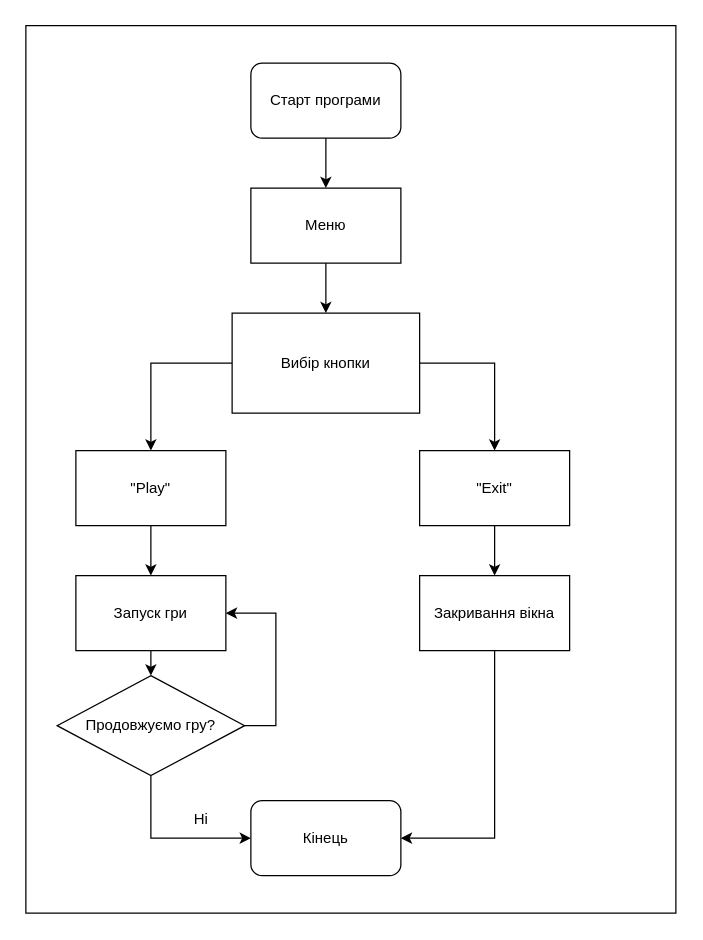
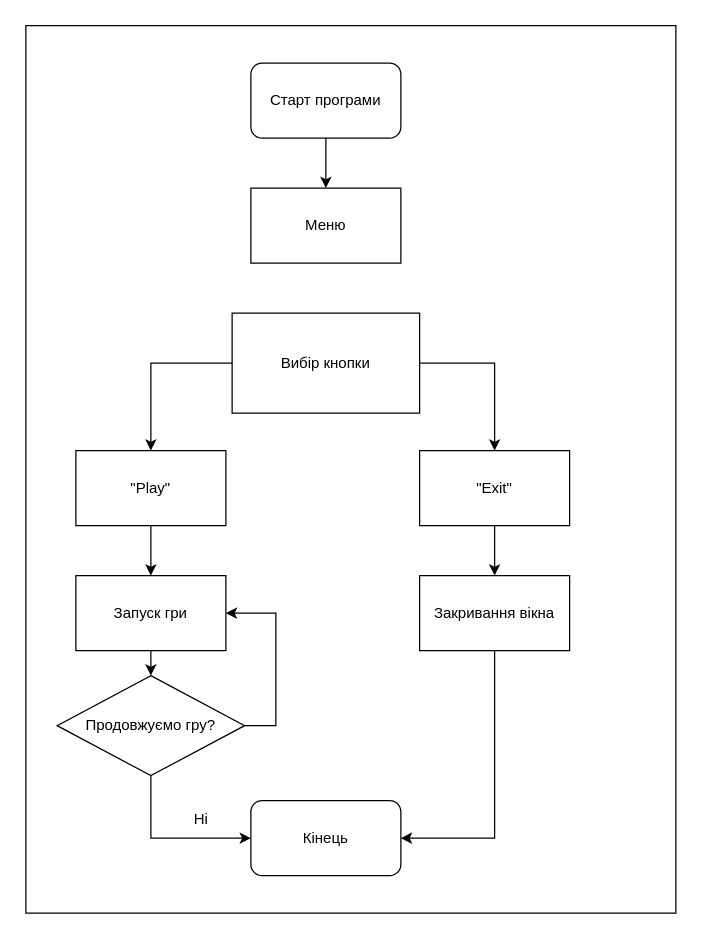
(326, 284) -> none
